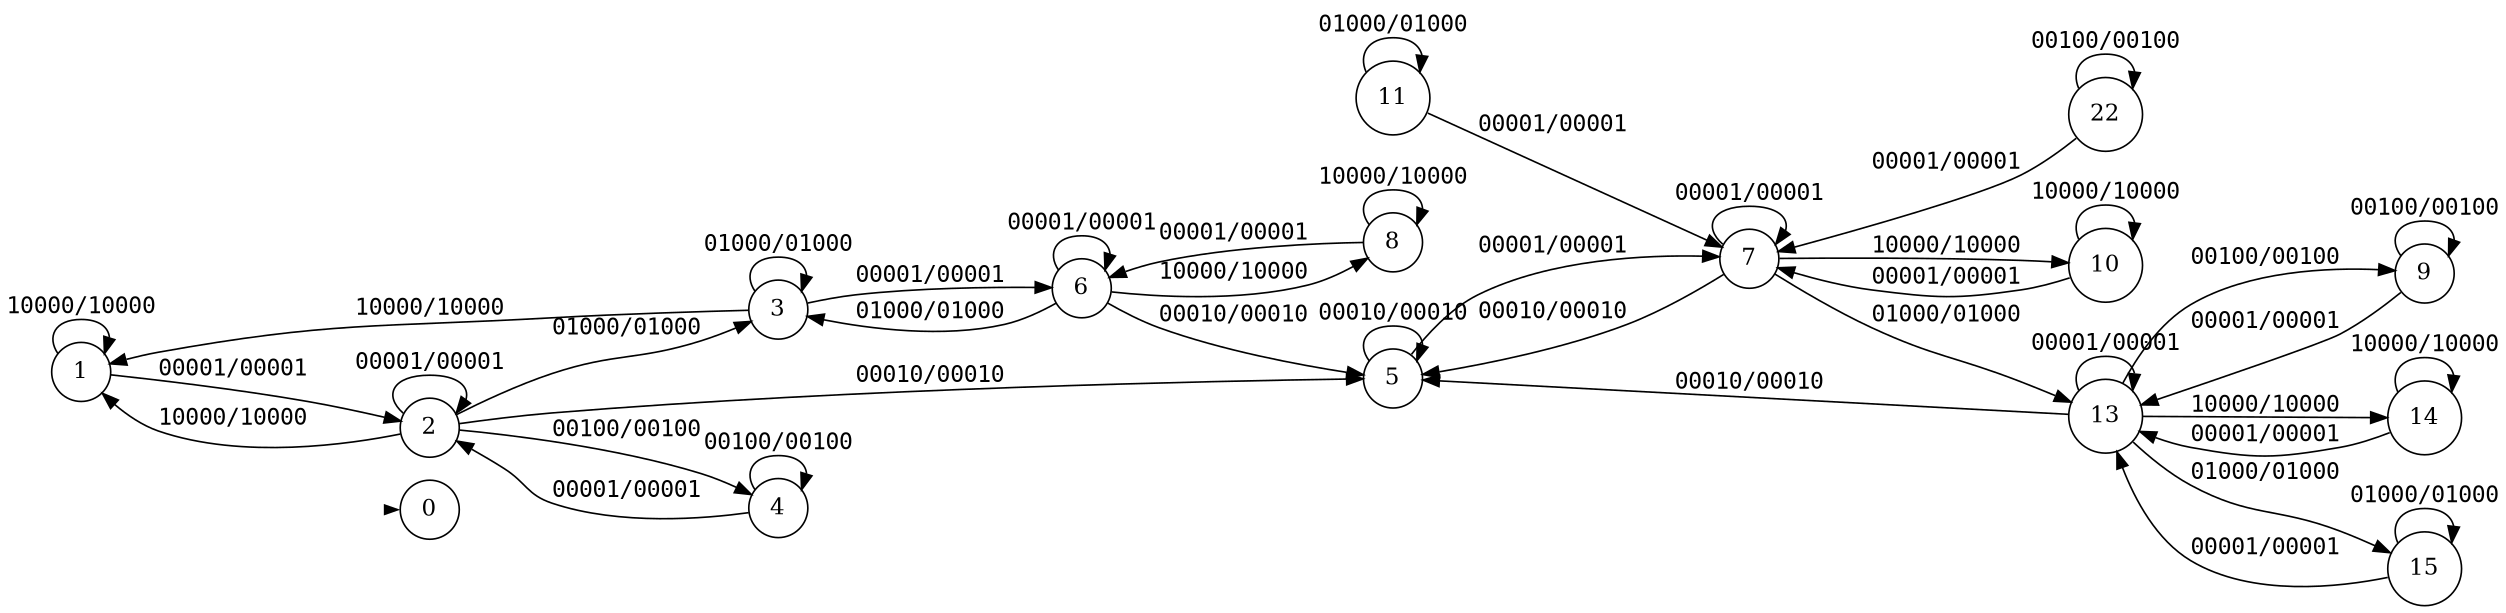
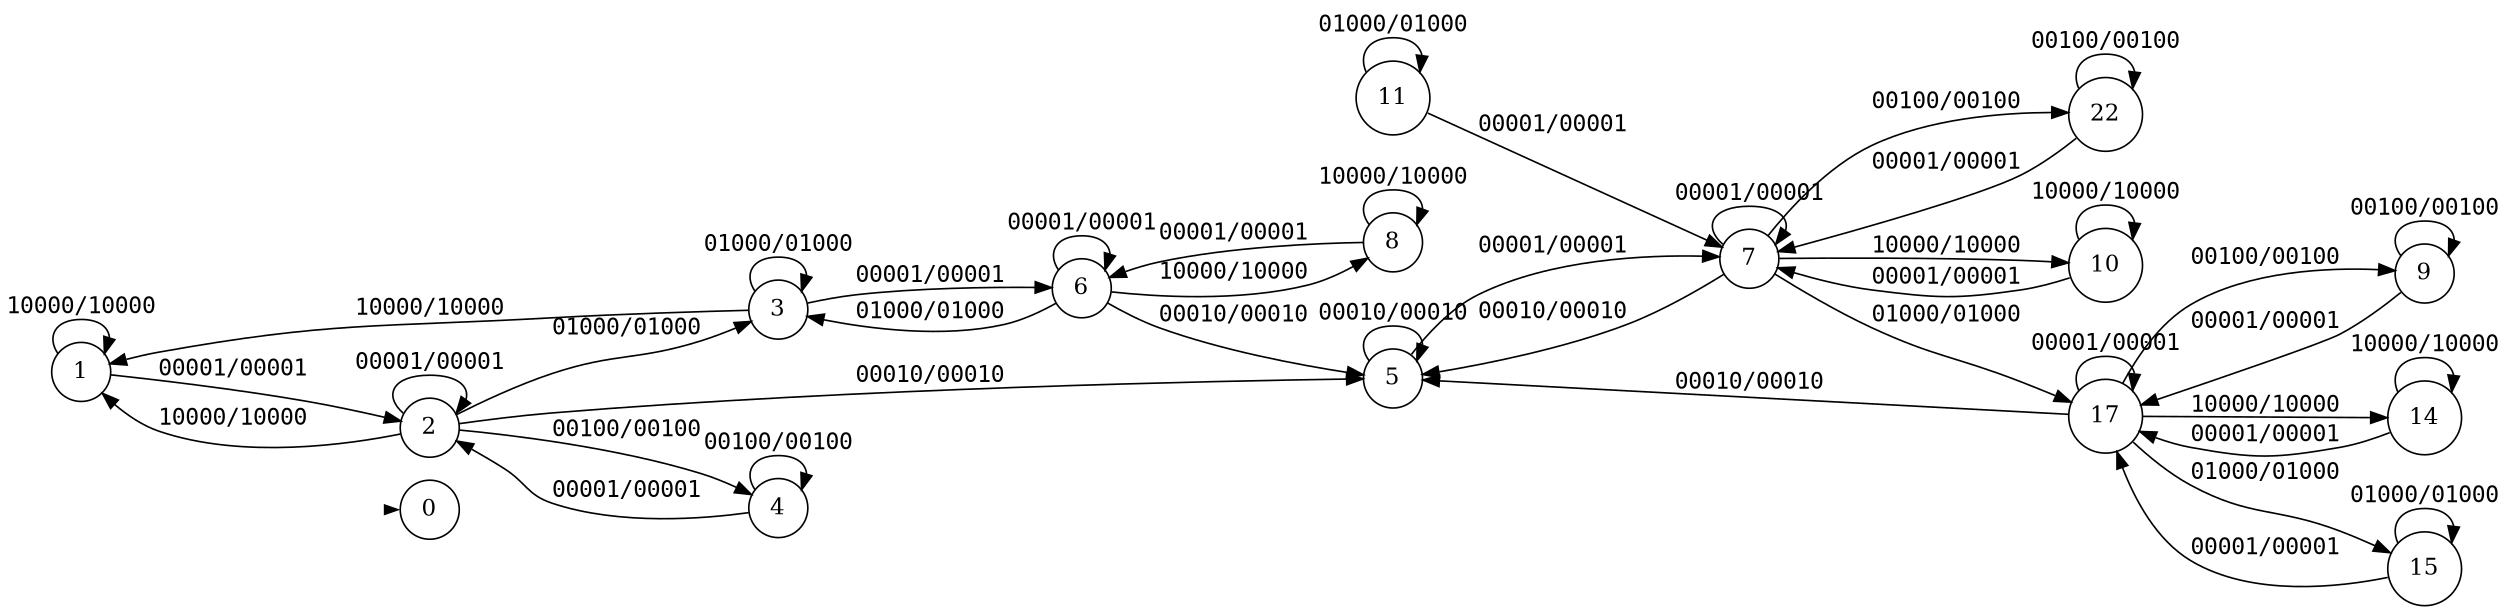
none -> (1893, 137)
(2106, 416) -> (2106, 416)
